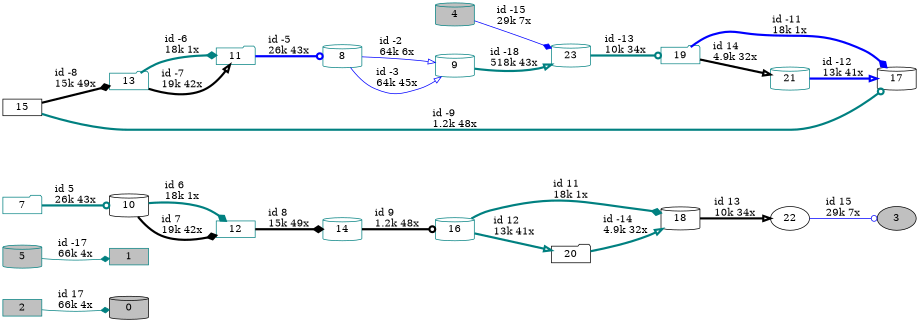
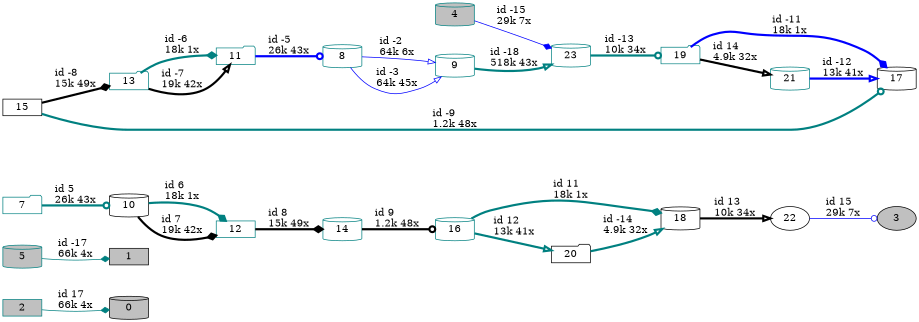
(129, 257) -> (129, 257)
